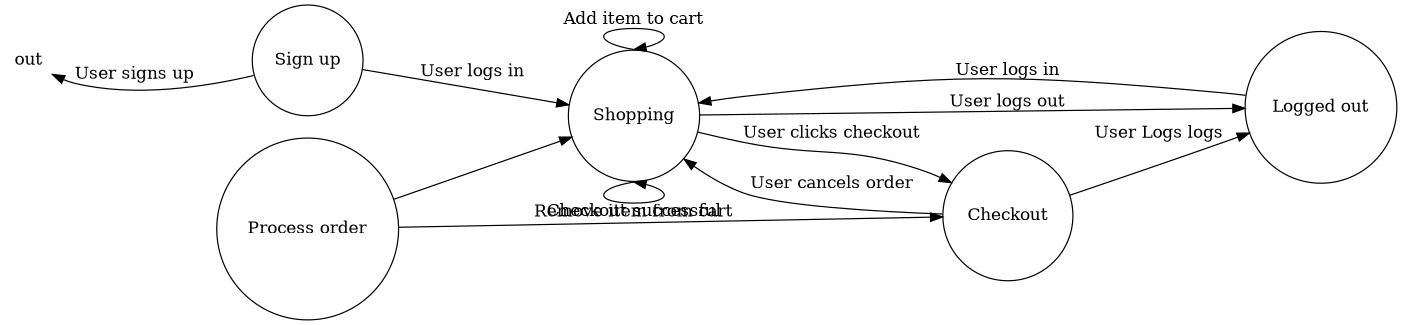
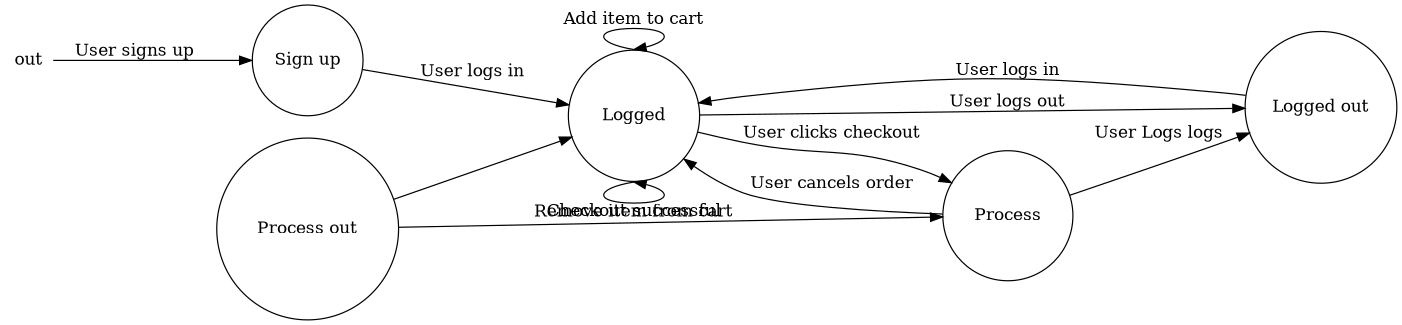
(159, 90) -> (146, 60)
(634, 116) -> (634, 116)
(1008, 216) -> (1008, 216)
(308, 229) -> (308, 229)
